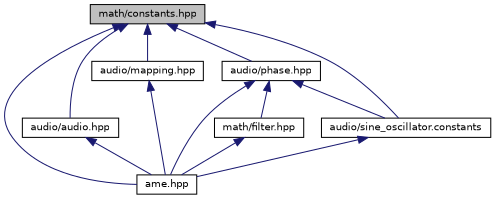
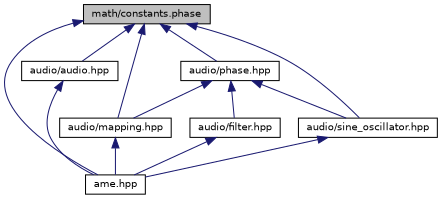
(148, 14) -> (147, 14)
(200, 124) -> (168, 102)
(259, 128) -> (235, 128)
(406, 128) -> (368, 128)
